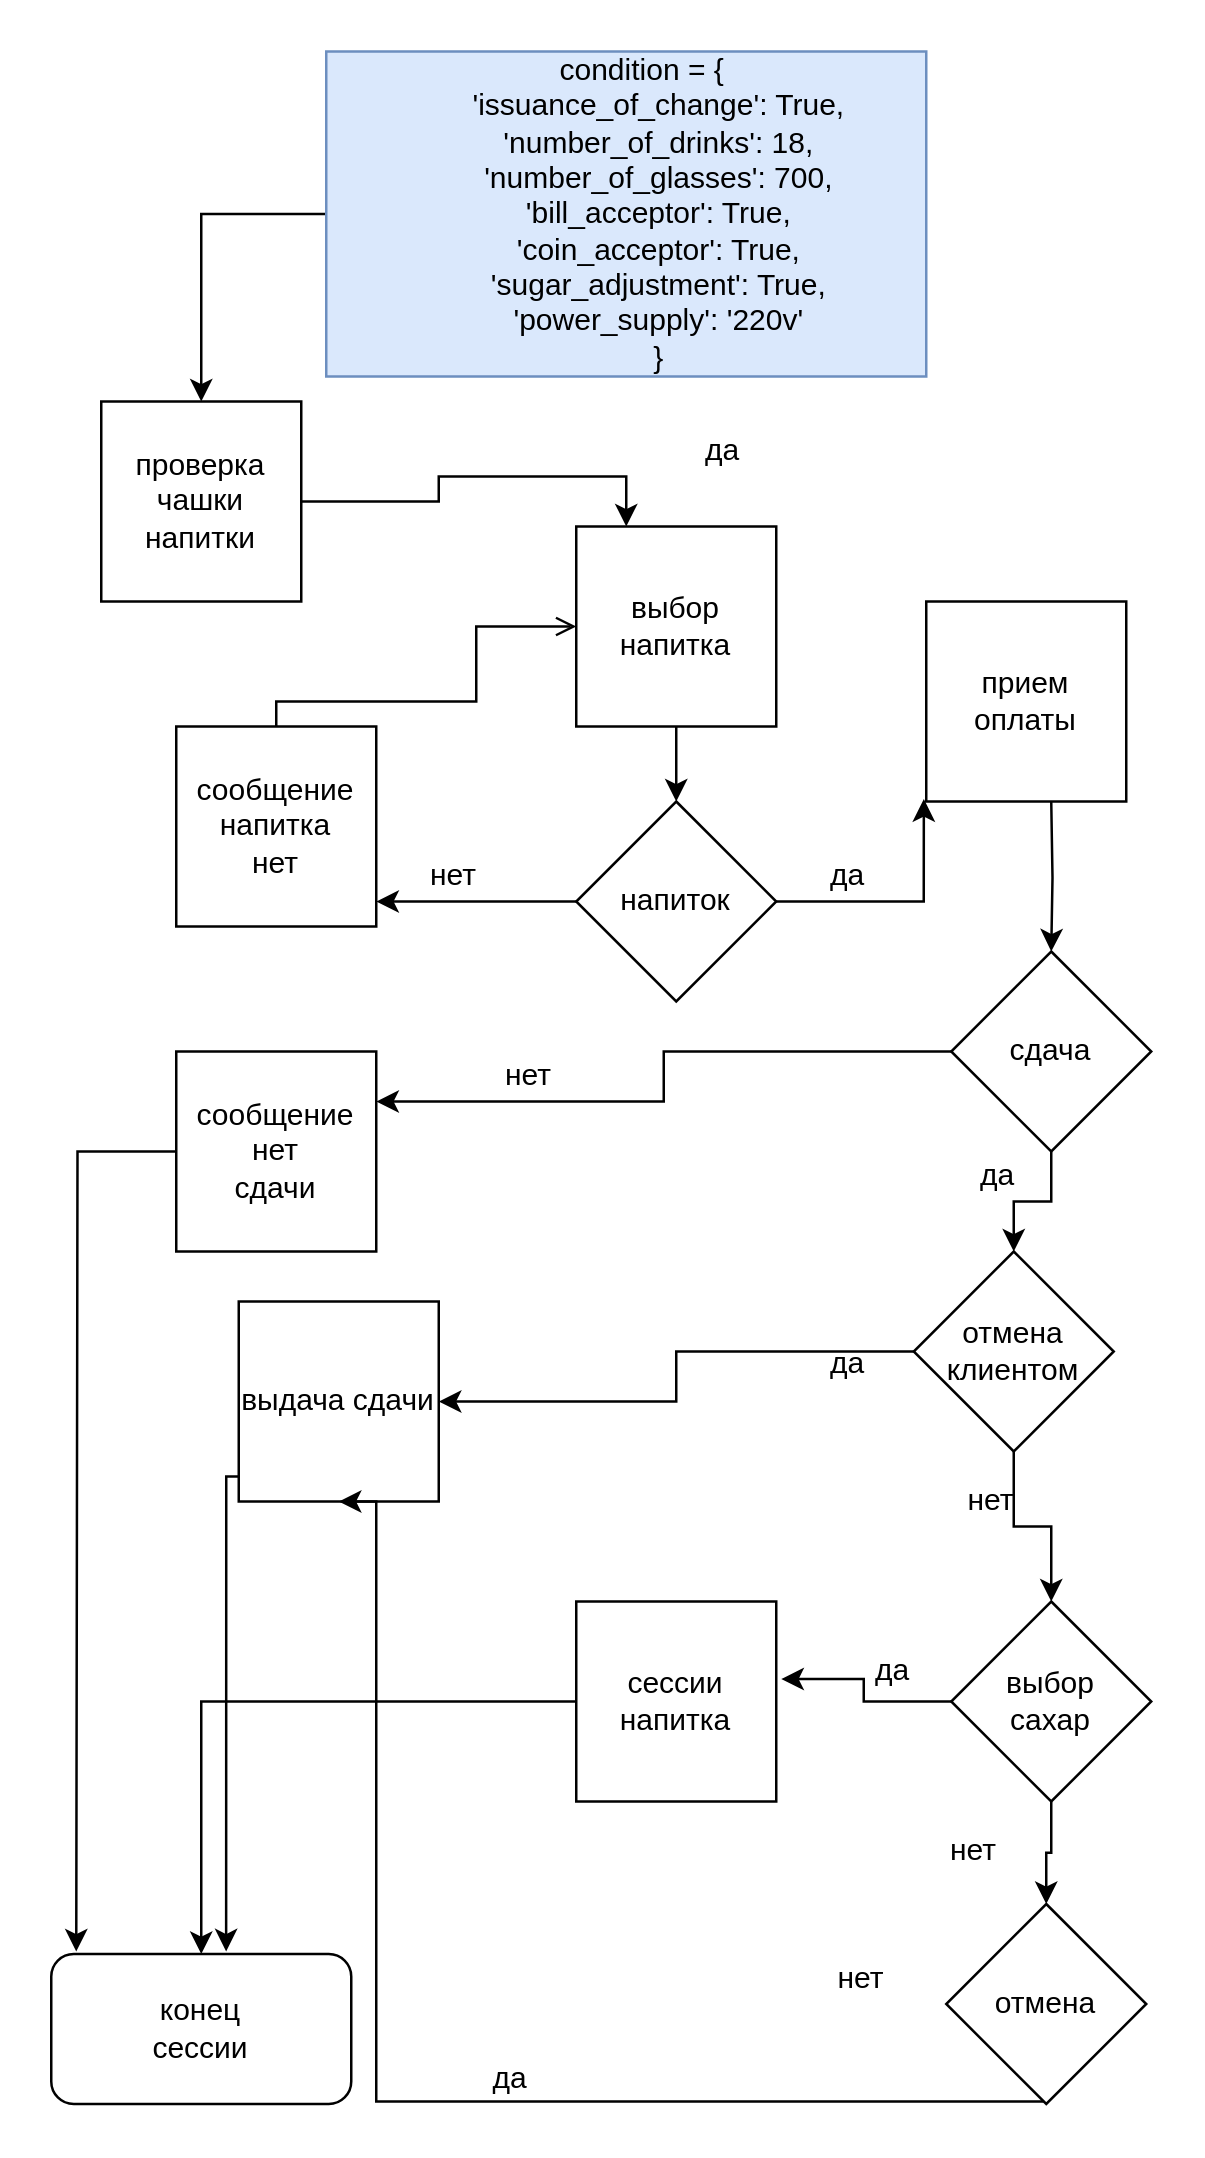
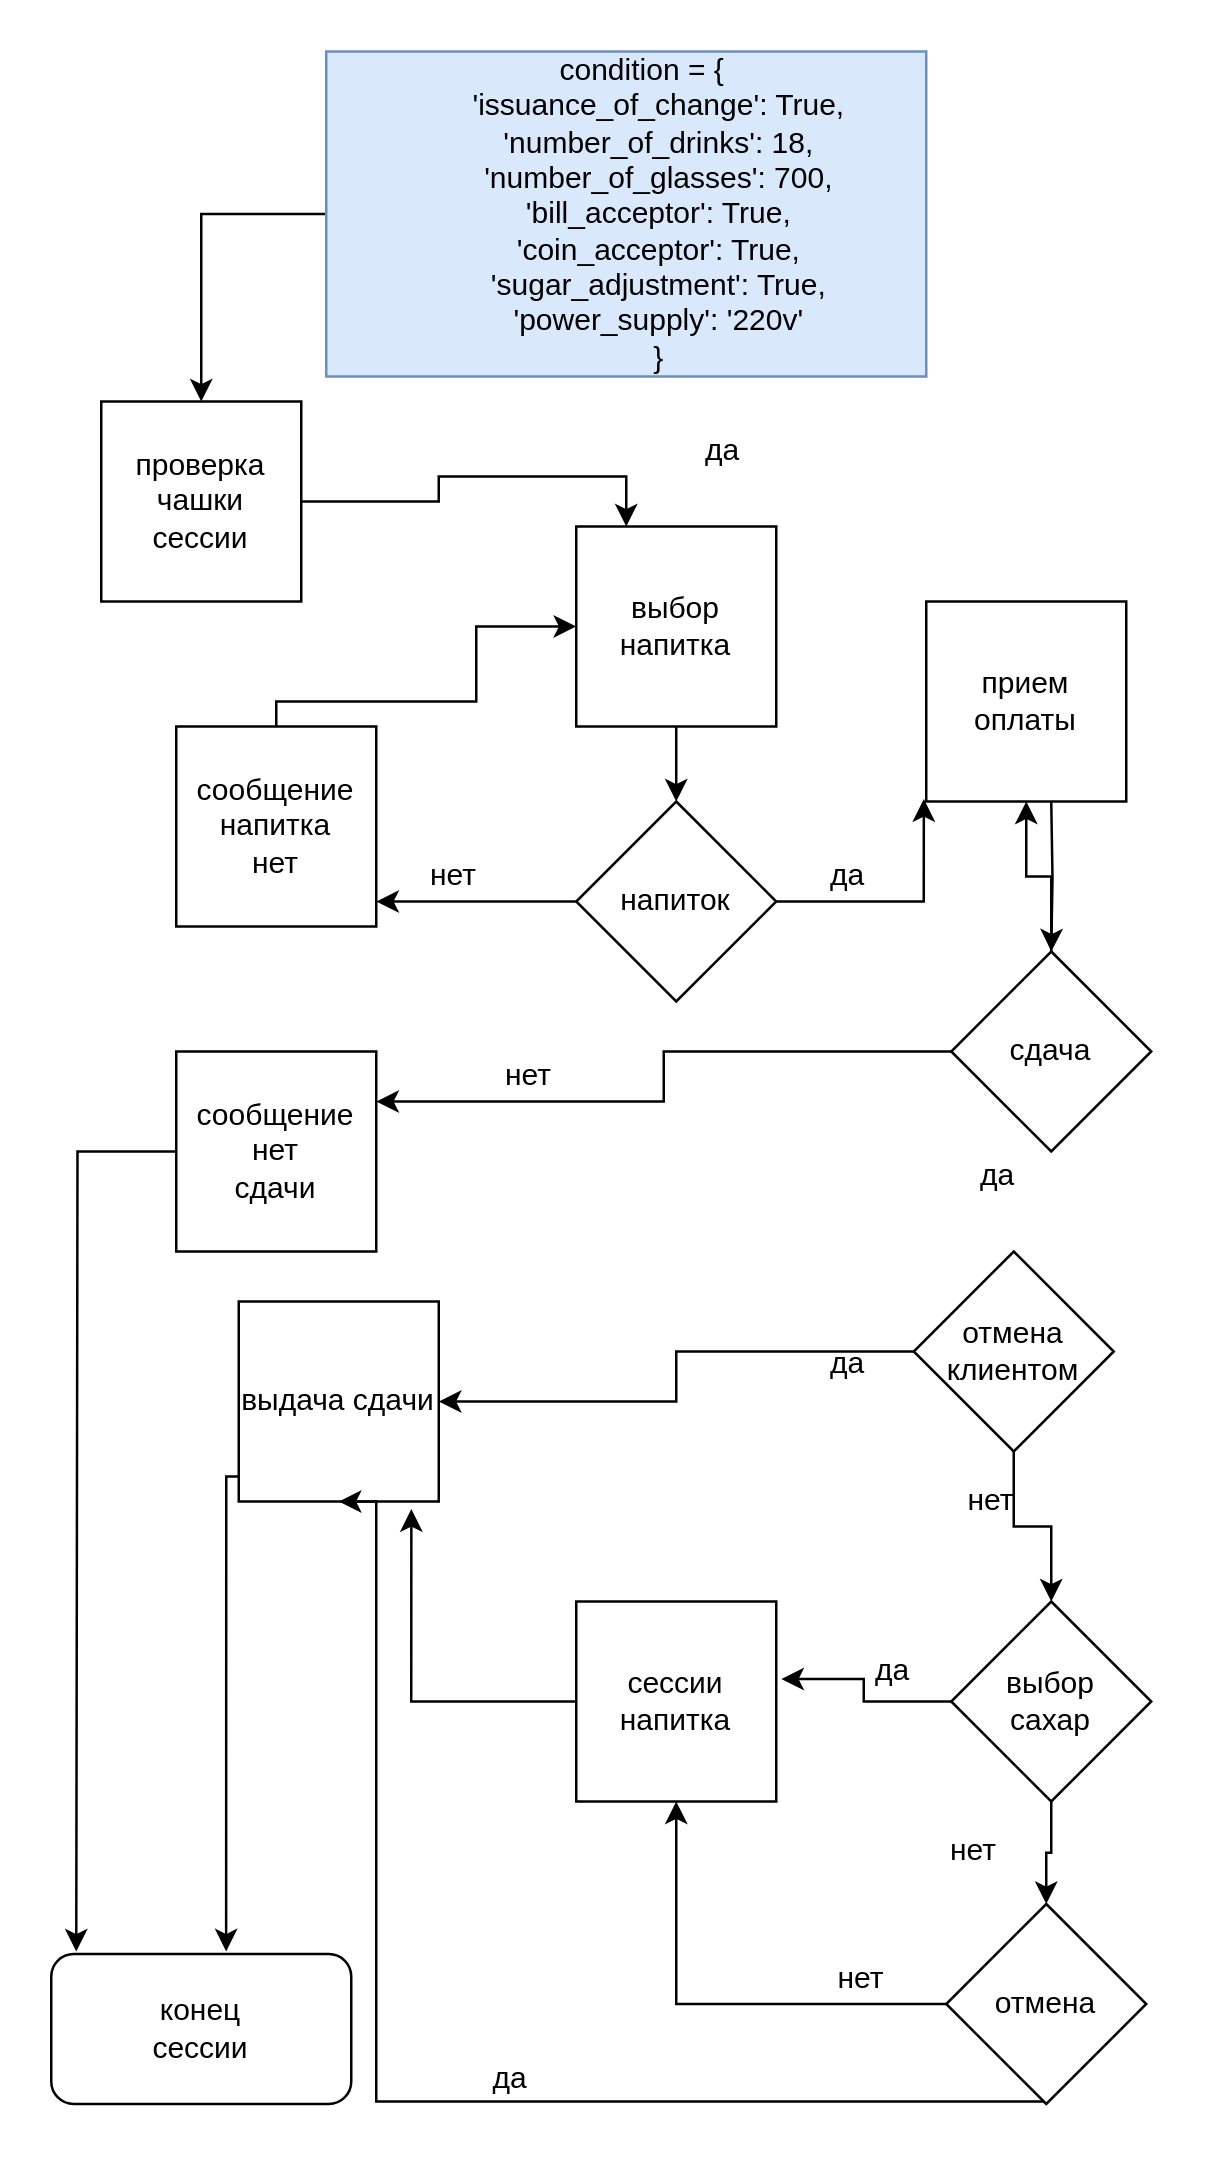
(201, 501) -> (201, 501)
(562, 626) -> (558, 626)
(1041, 1201) -> (1026, 858)
(201, 1809) -> (411, 1614)
none -> (718, 2004)
